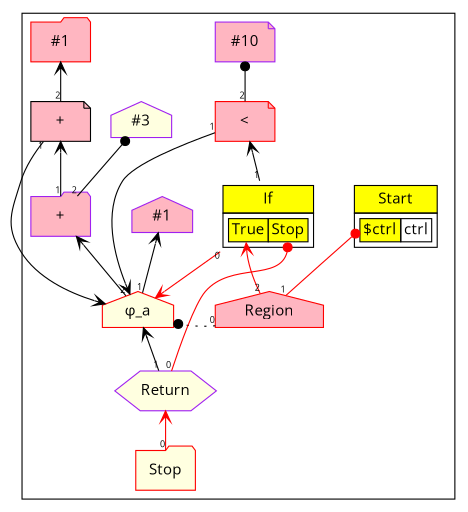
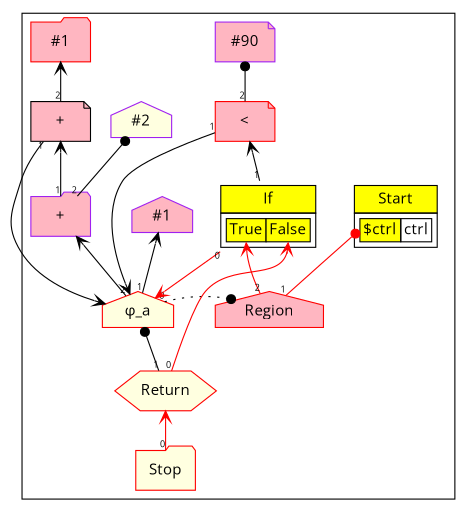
(245, 42) -> (245, 42)
(141, 121) -> (141, 121)
(288, 230) -> (288, 230)
(209, 289) -> (209, 289)
(199, 326) -> (194, 297)
(153, 353) -> (153, 353)
(166, 391) -> (166, 391)
